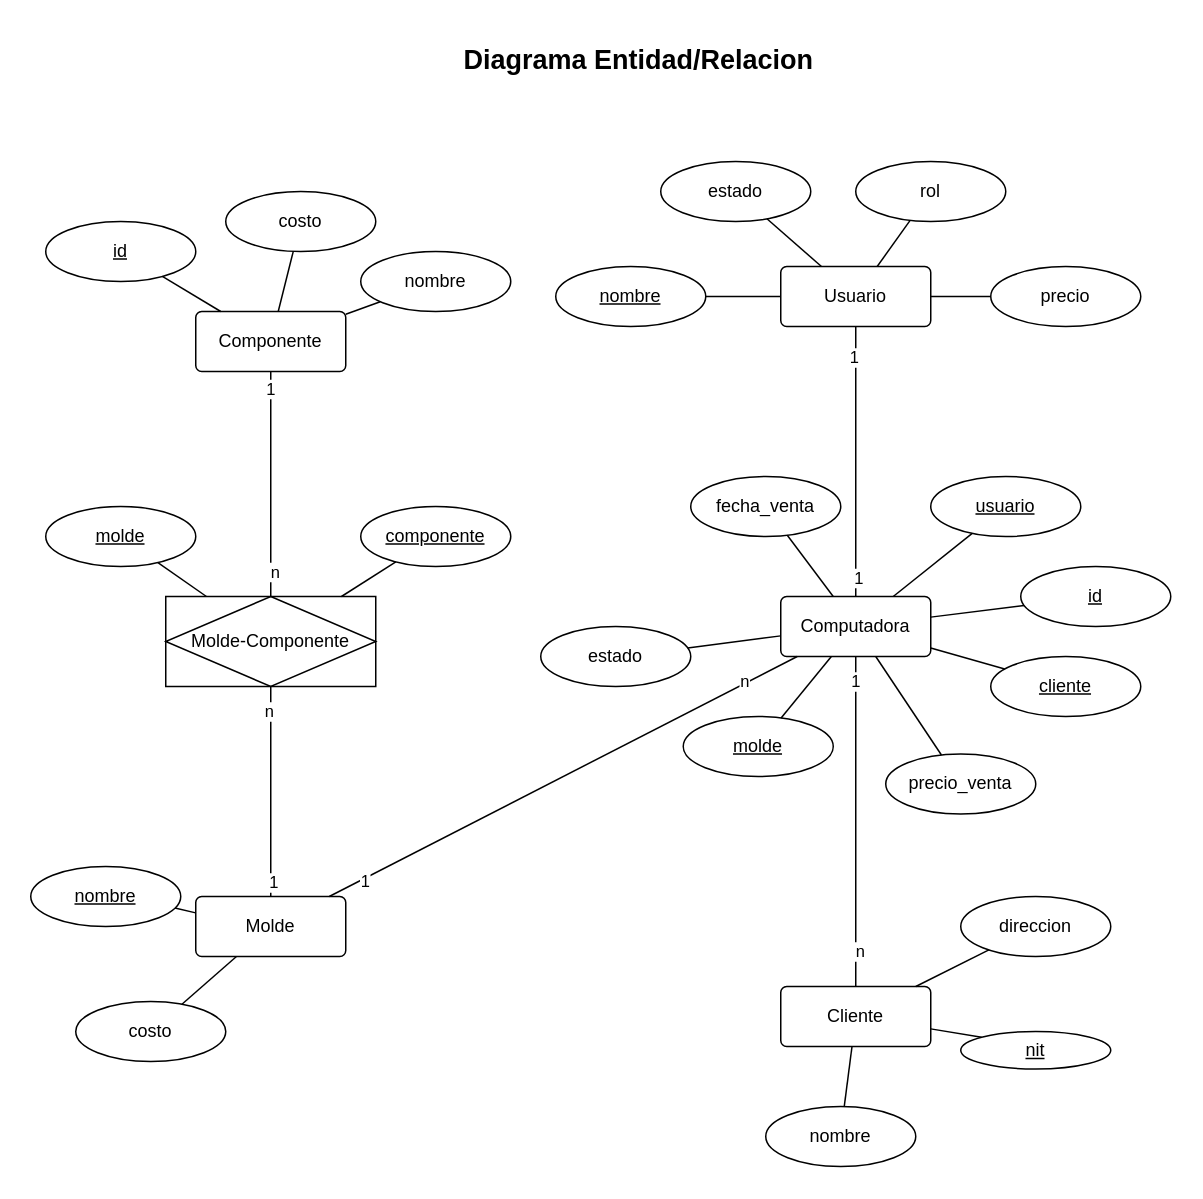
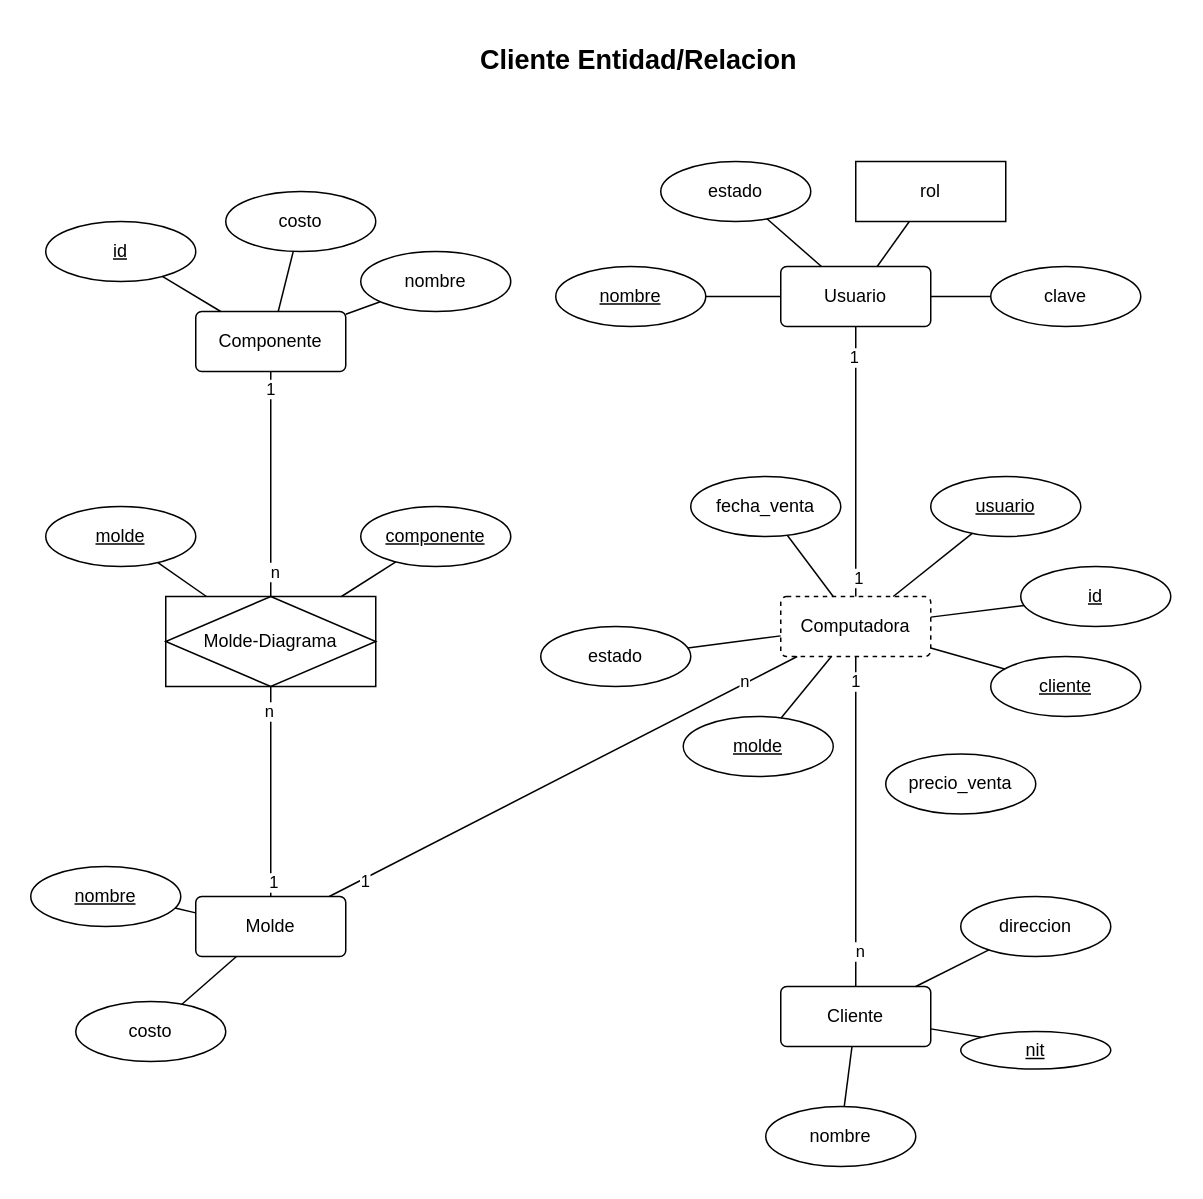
(639, 61) -> (639, 61)
(931, 191) -> (931, 191)
(1066, 296) -> (1066, 296)
(856, 626) -> (856, 626)
(271, 641) -> (271, 641)
(909, 706) -> none
